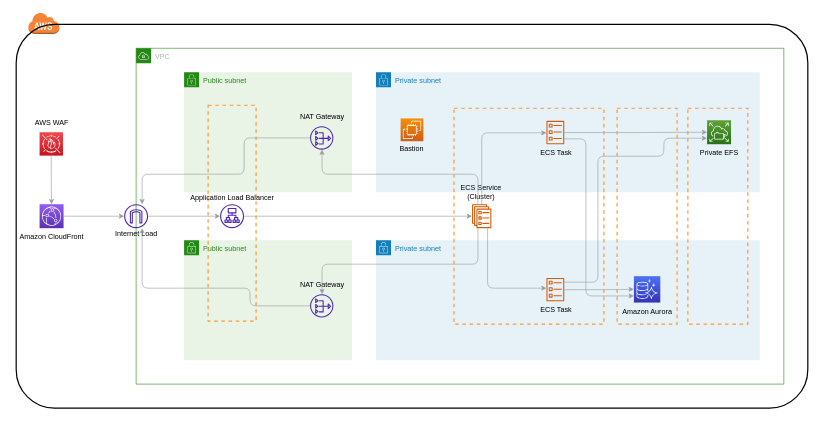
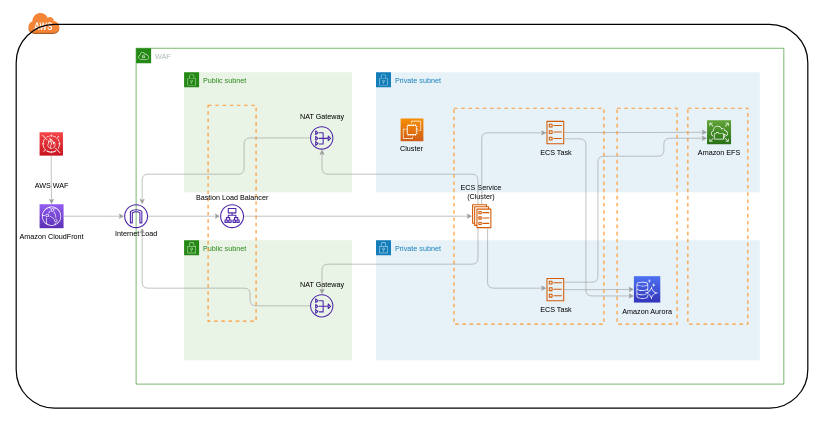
(161, 57) -> (161, 57)
(51, 123) -> (51, 186)
(412, 149) -> (412, 149)
(719, 153) -> (719, 153)
(232, 198) -> (232, 198)
